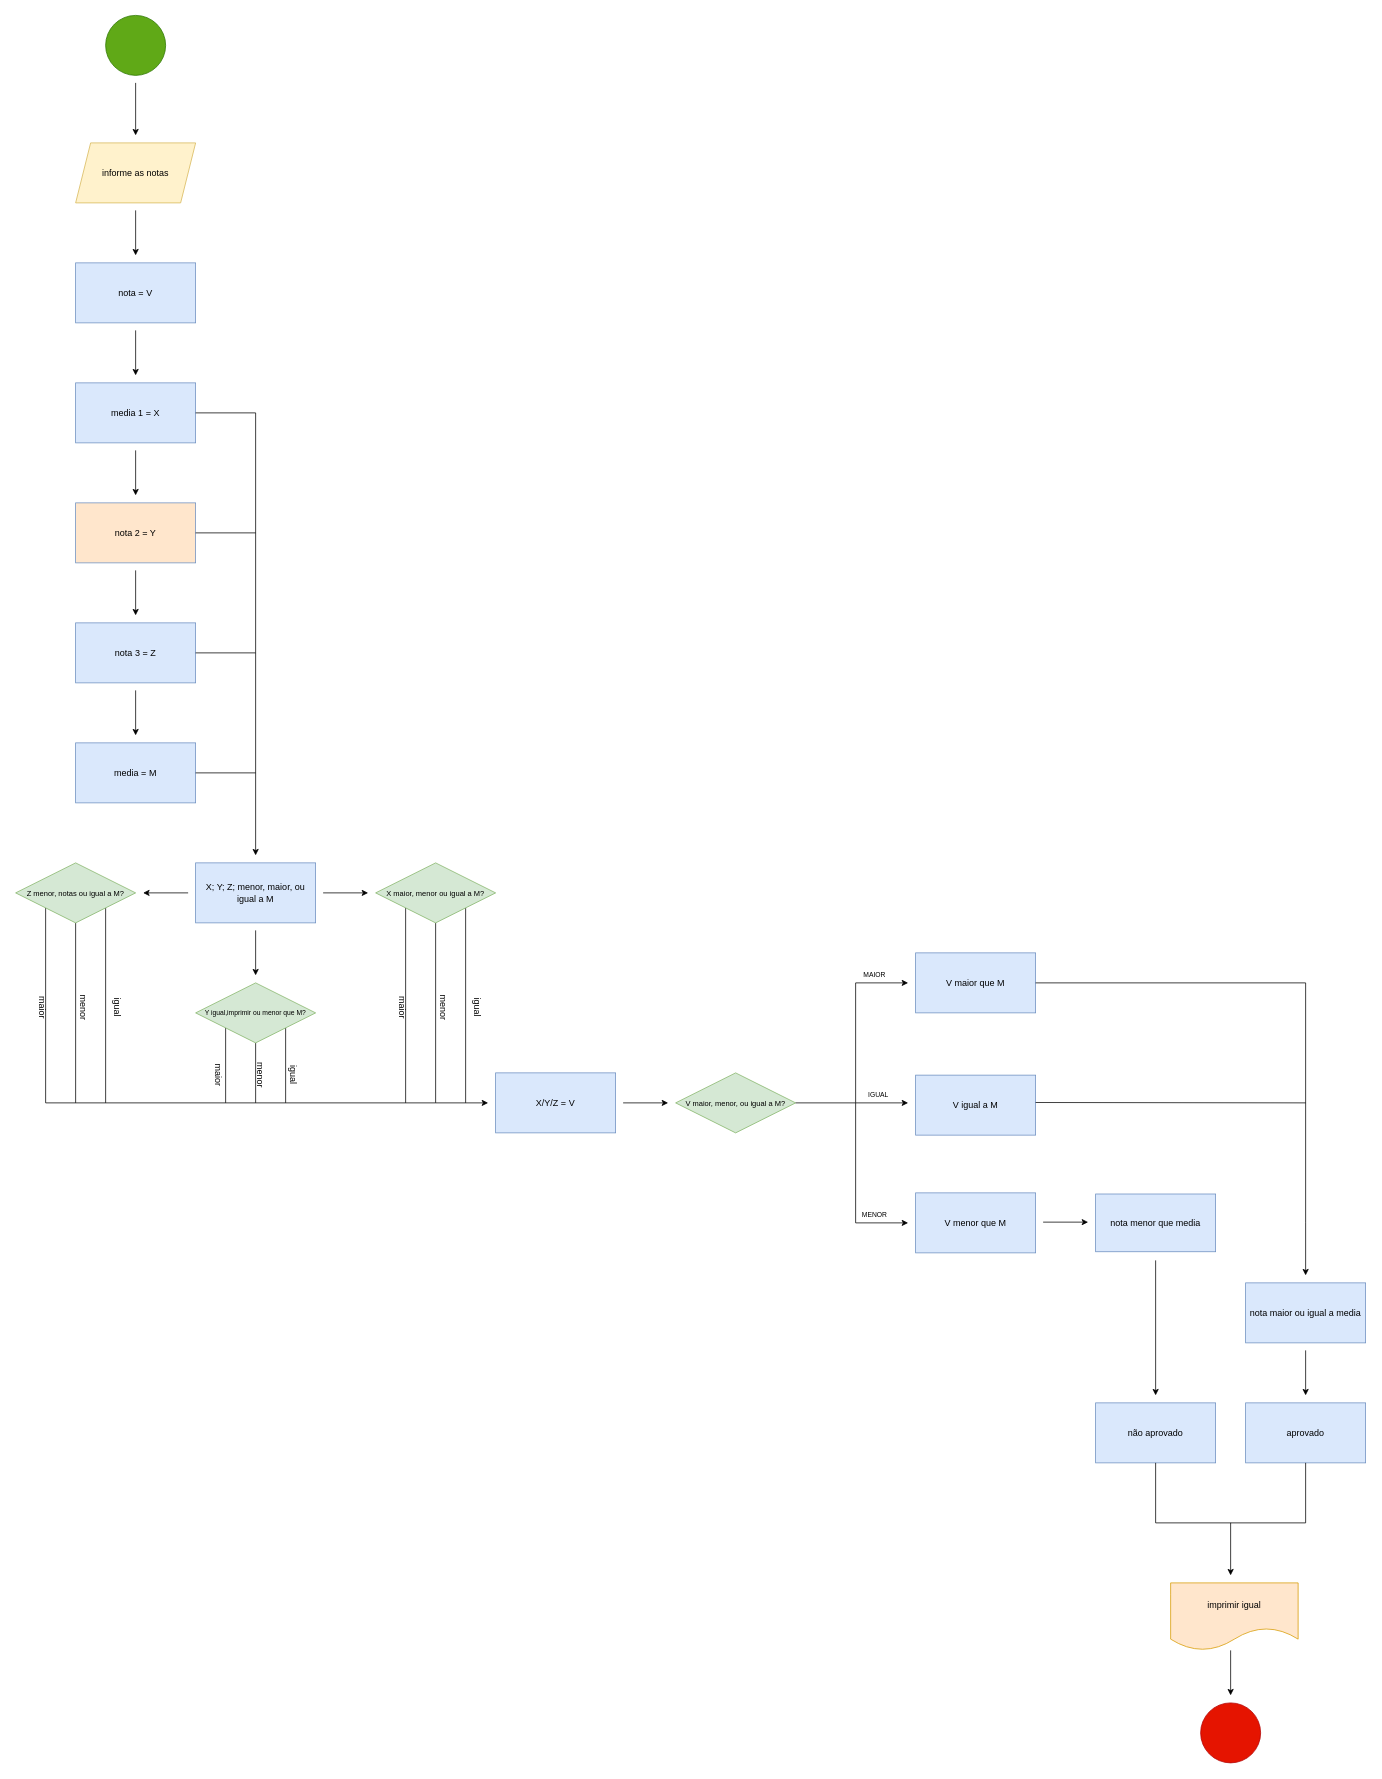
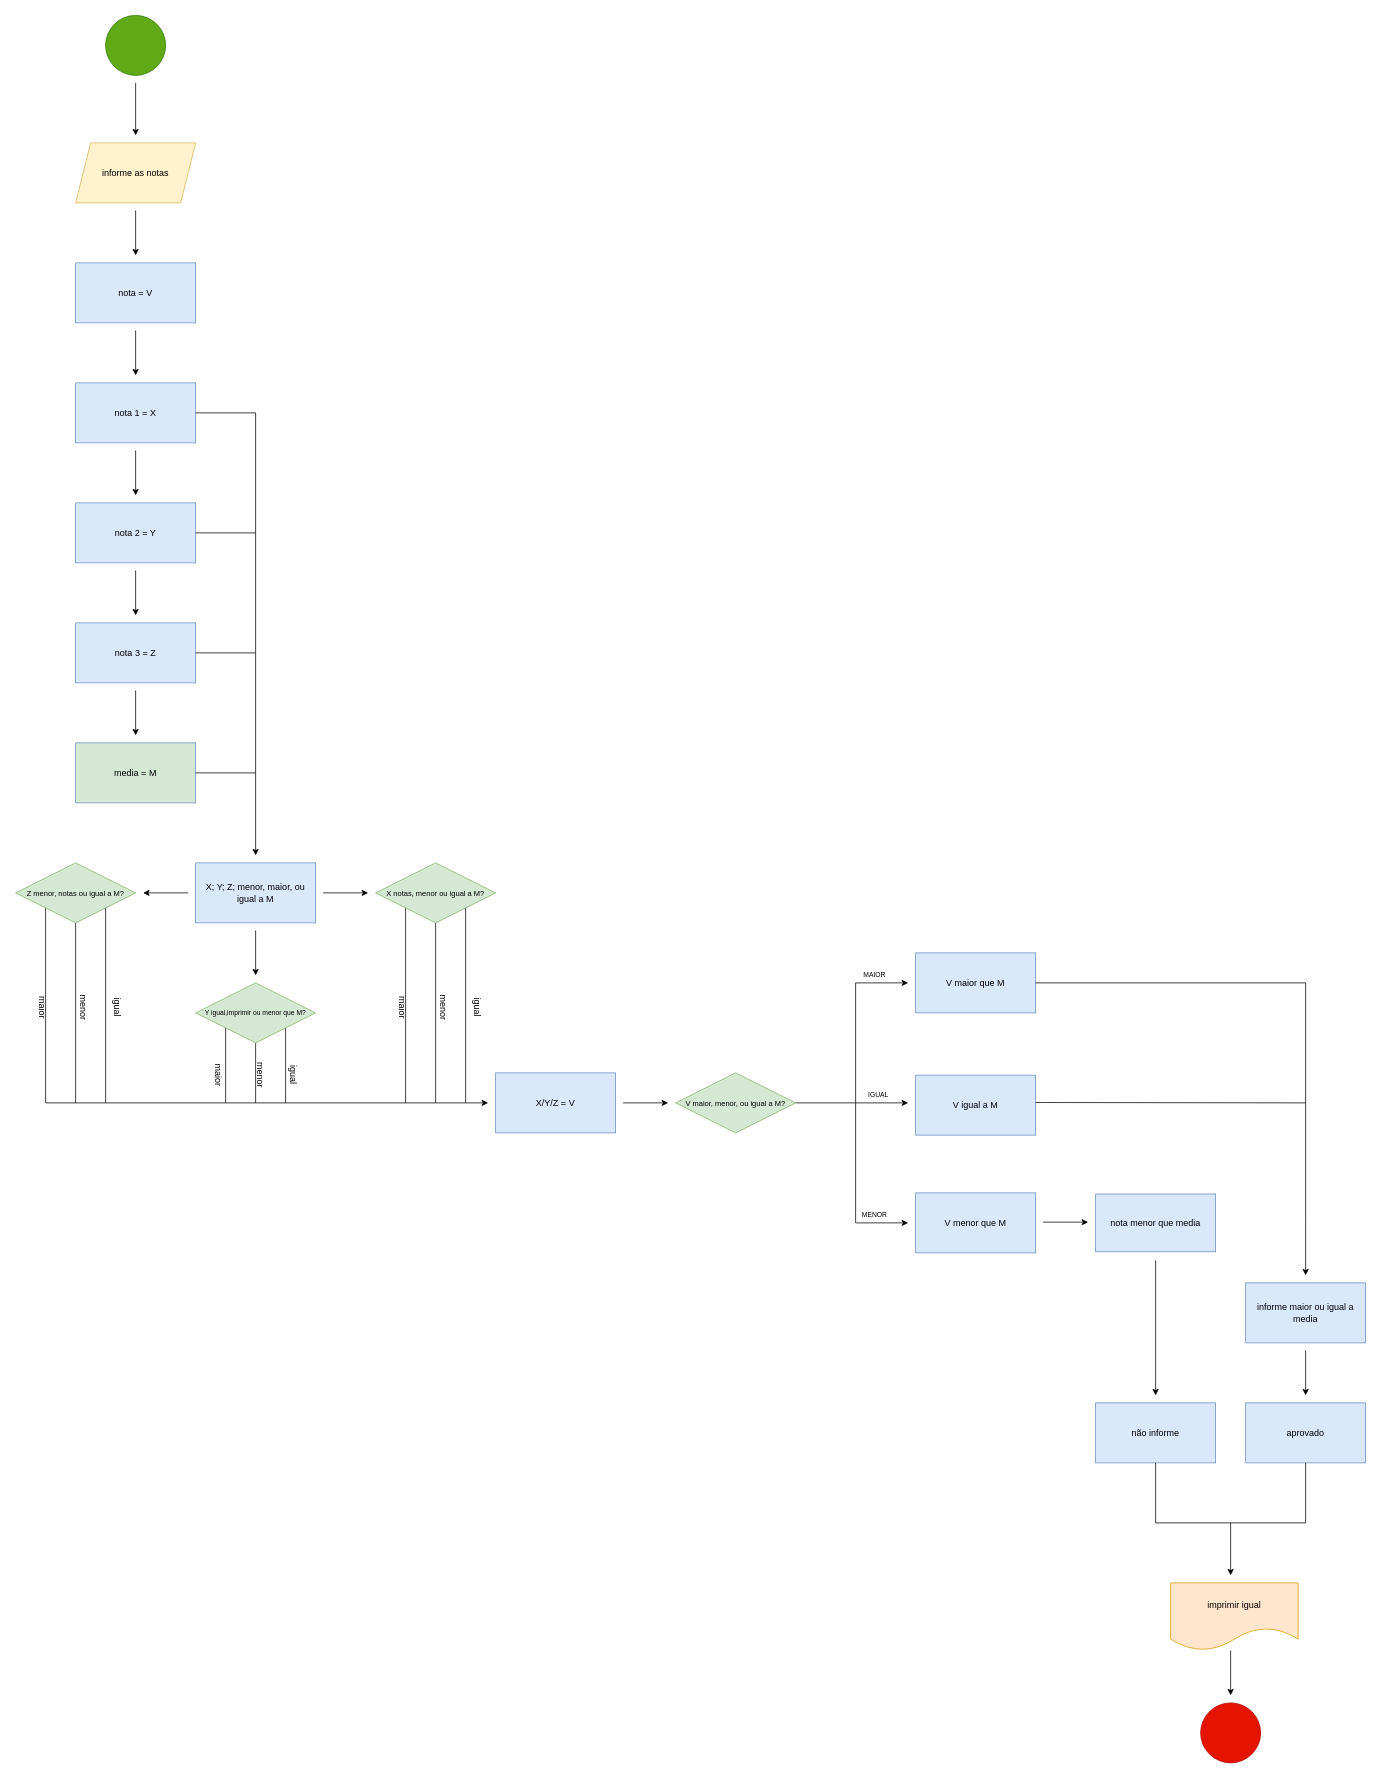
(135, 413) -> (135, 413)
(135, 533) -> (135, 533)
(135, 773) -> (135, 773)
(435, 893) -> (435, 893)
(1305, 1313) -> (1305, 1313)
(1155, 1433) -> (1155, 1433)
